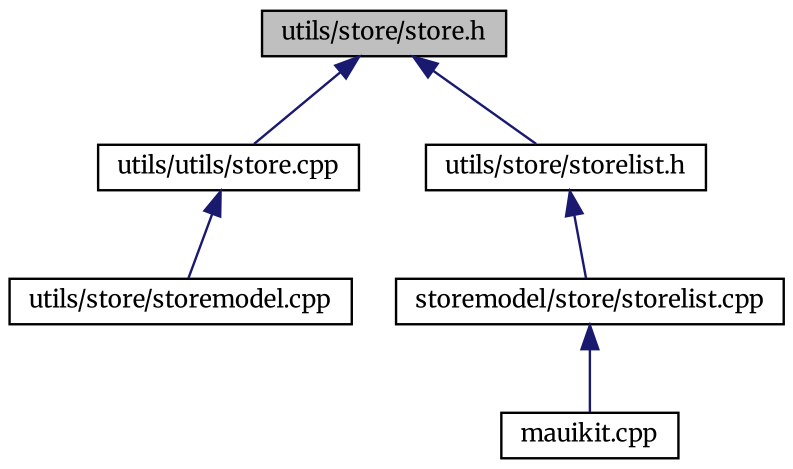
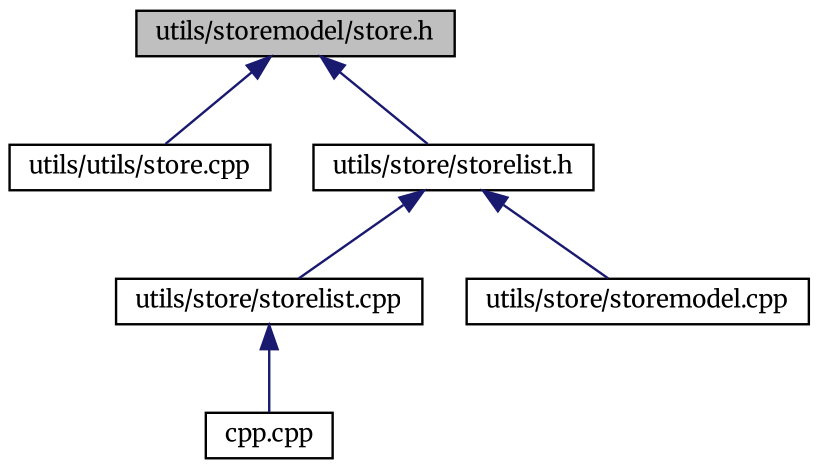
(384, 34) -> (296, 34)
(200, 246) -> (556, 242)
(590, 302) -> (269, 302)
(590, 436) -> (269, 436)
